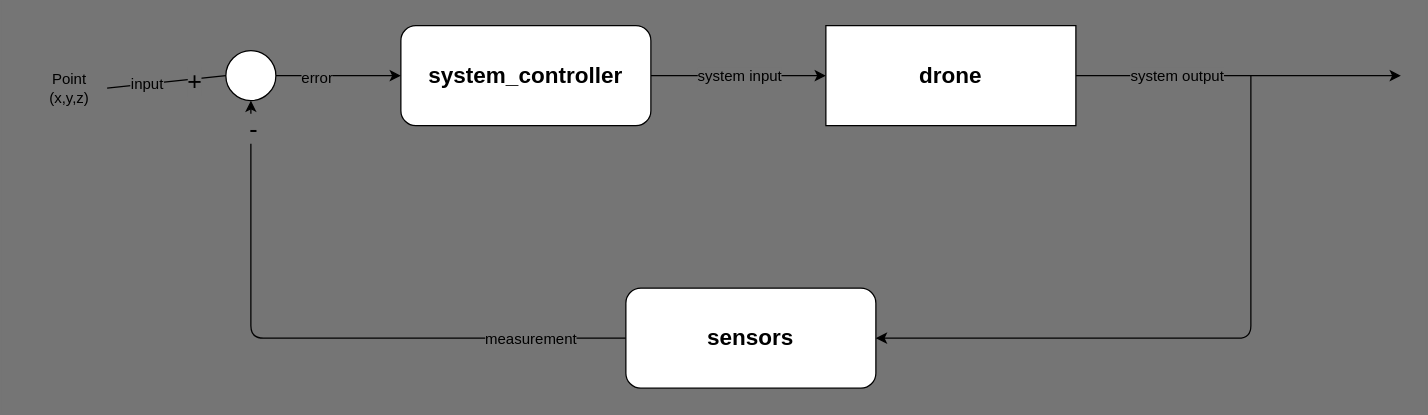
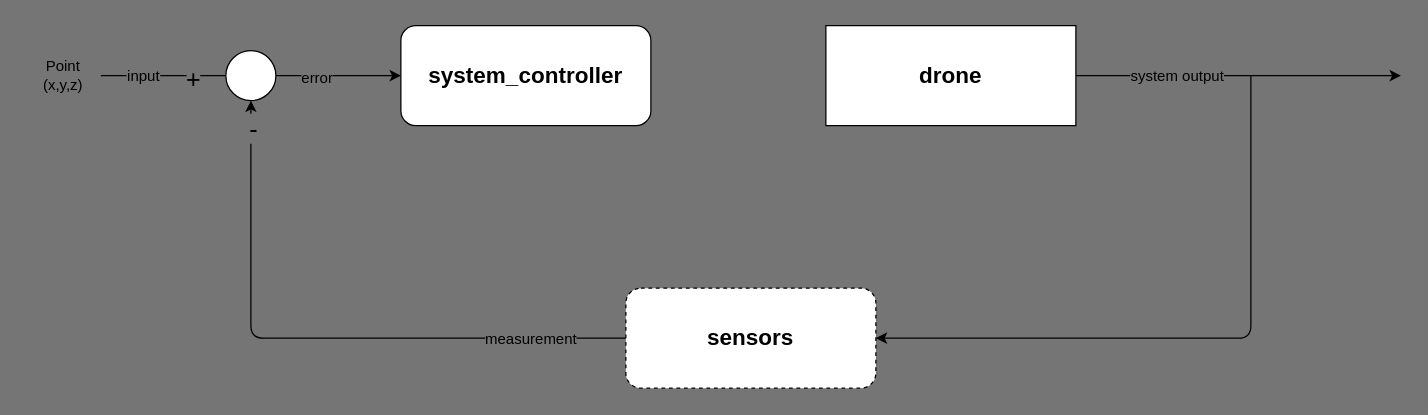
(734, 76) -> none
(69, 88) -> (63, 76)
(751, 338) -> (751, 338)
